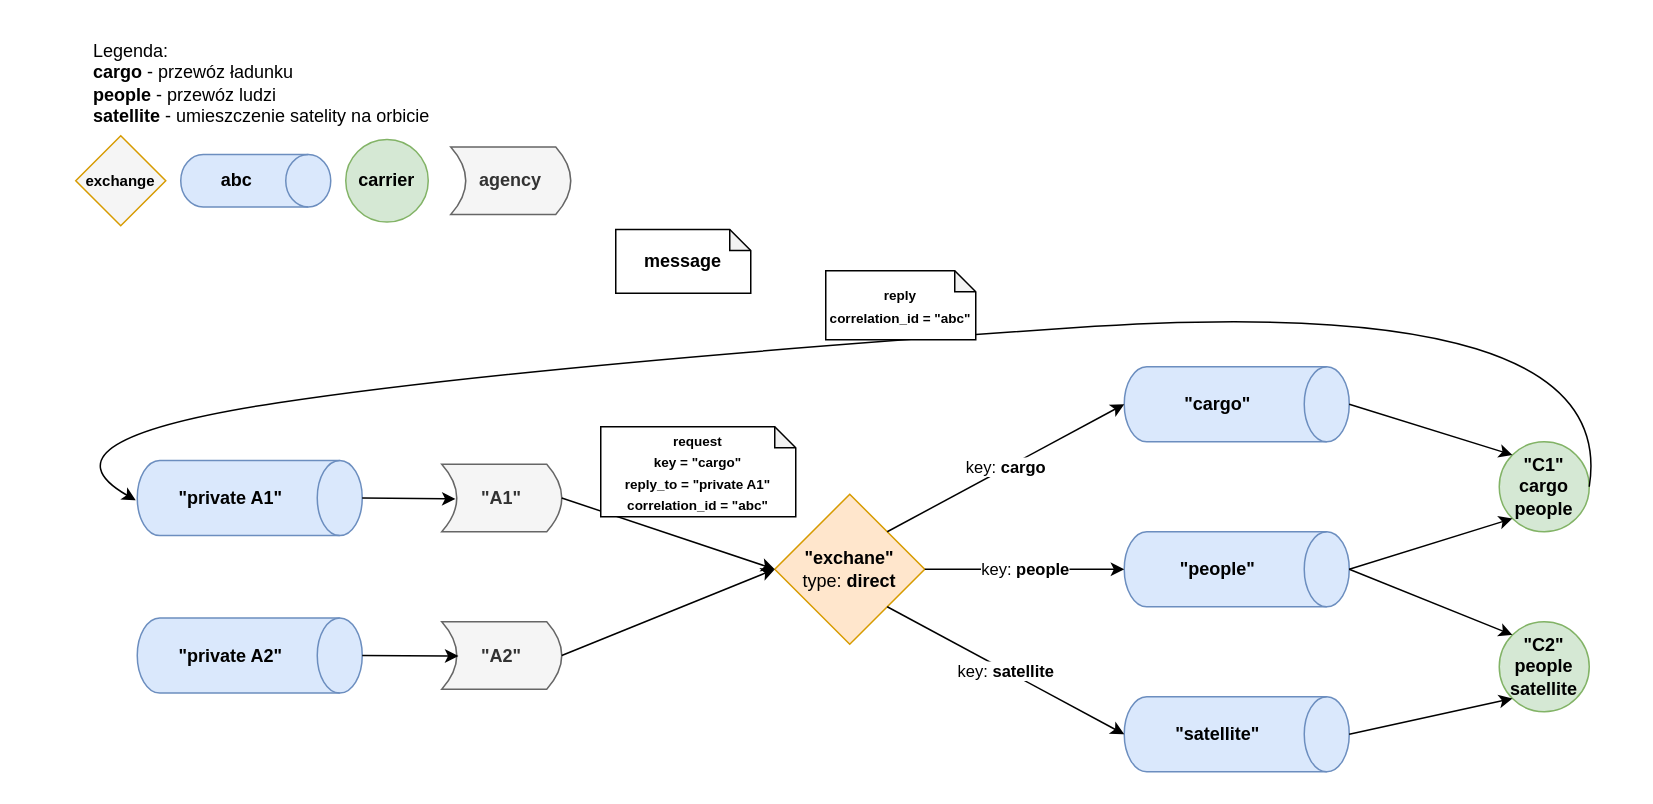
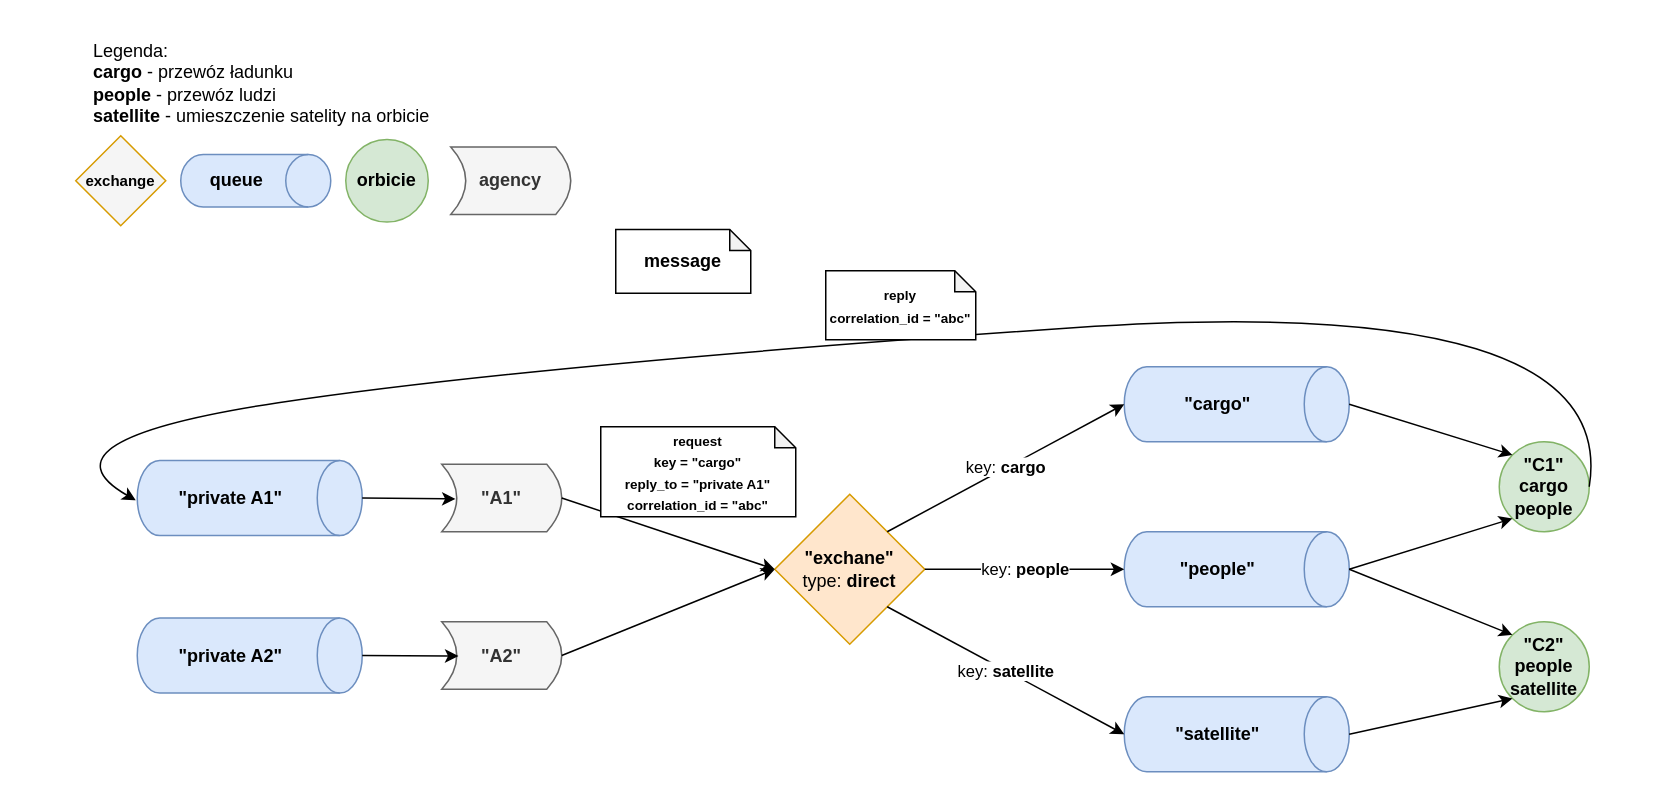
(237, 181) -> (237, 181)
(387, 181) -> (387, 181)
